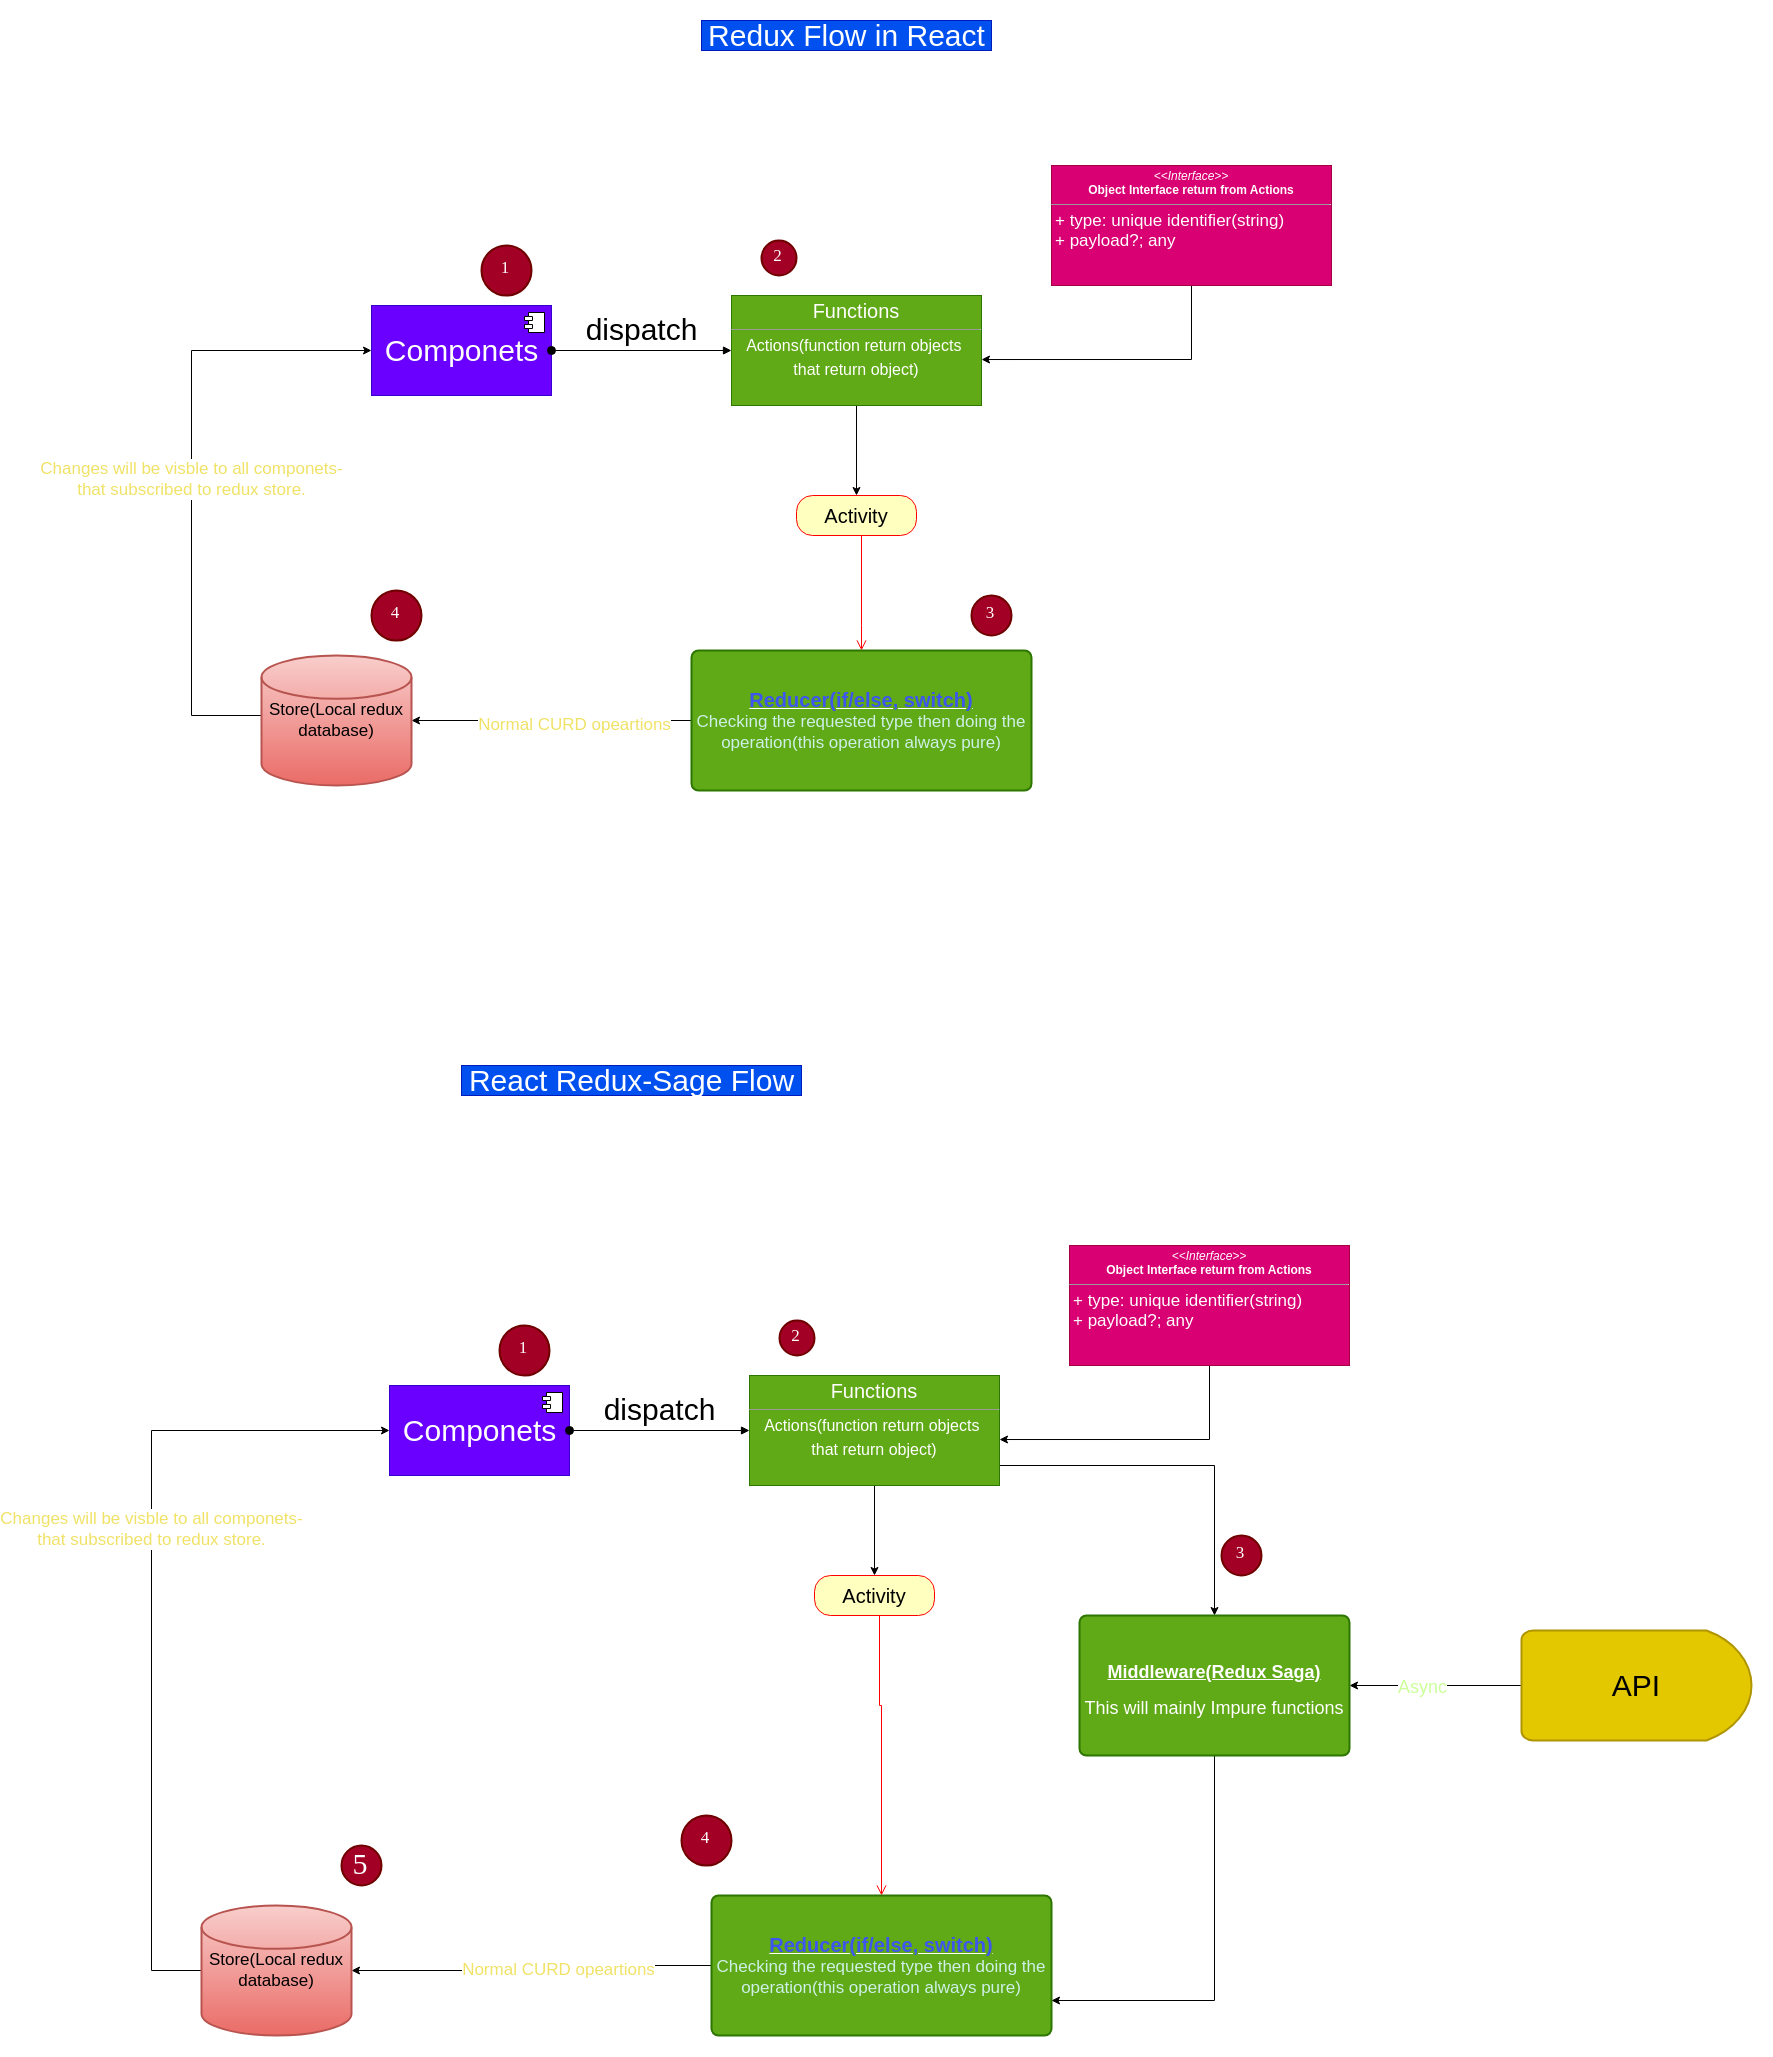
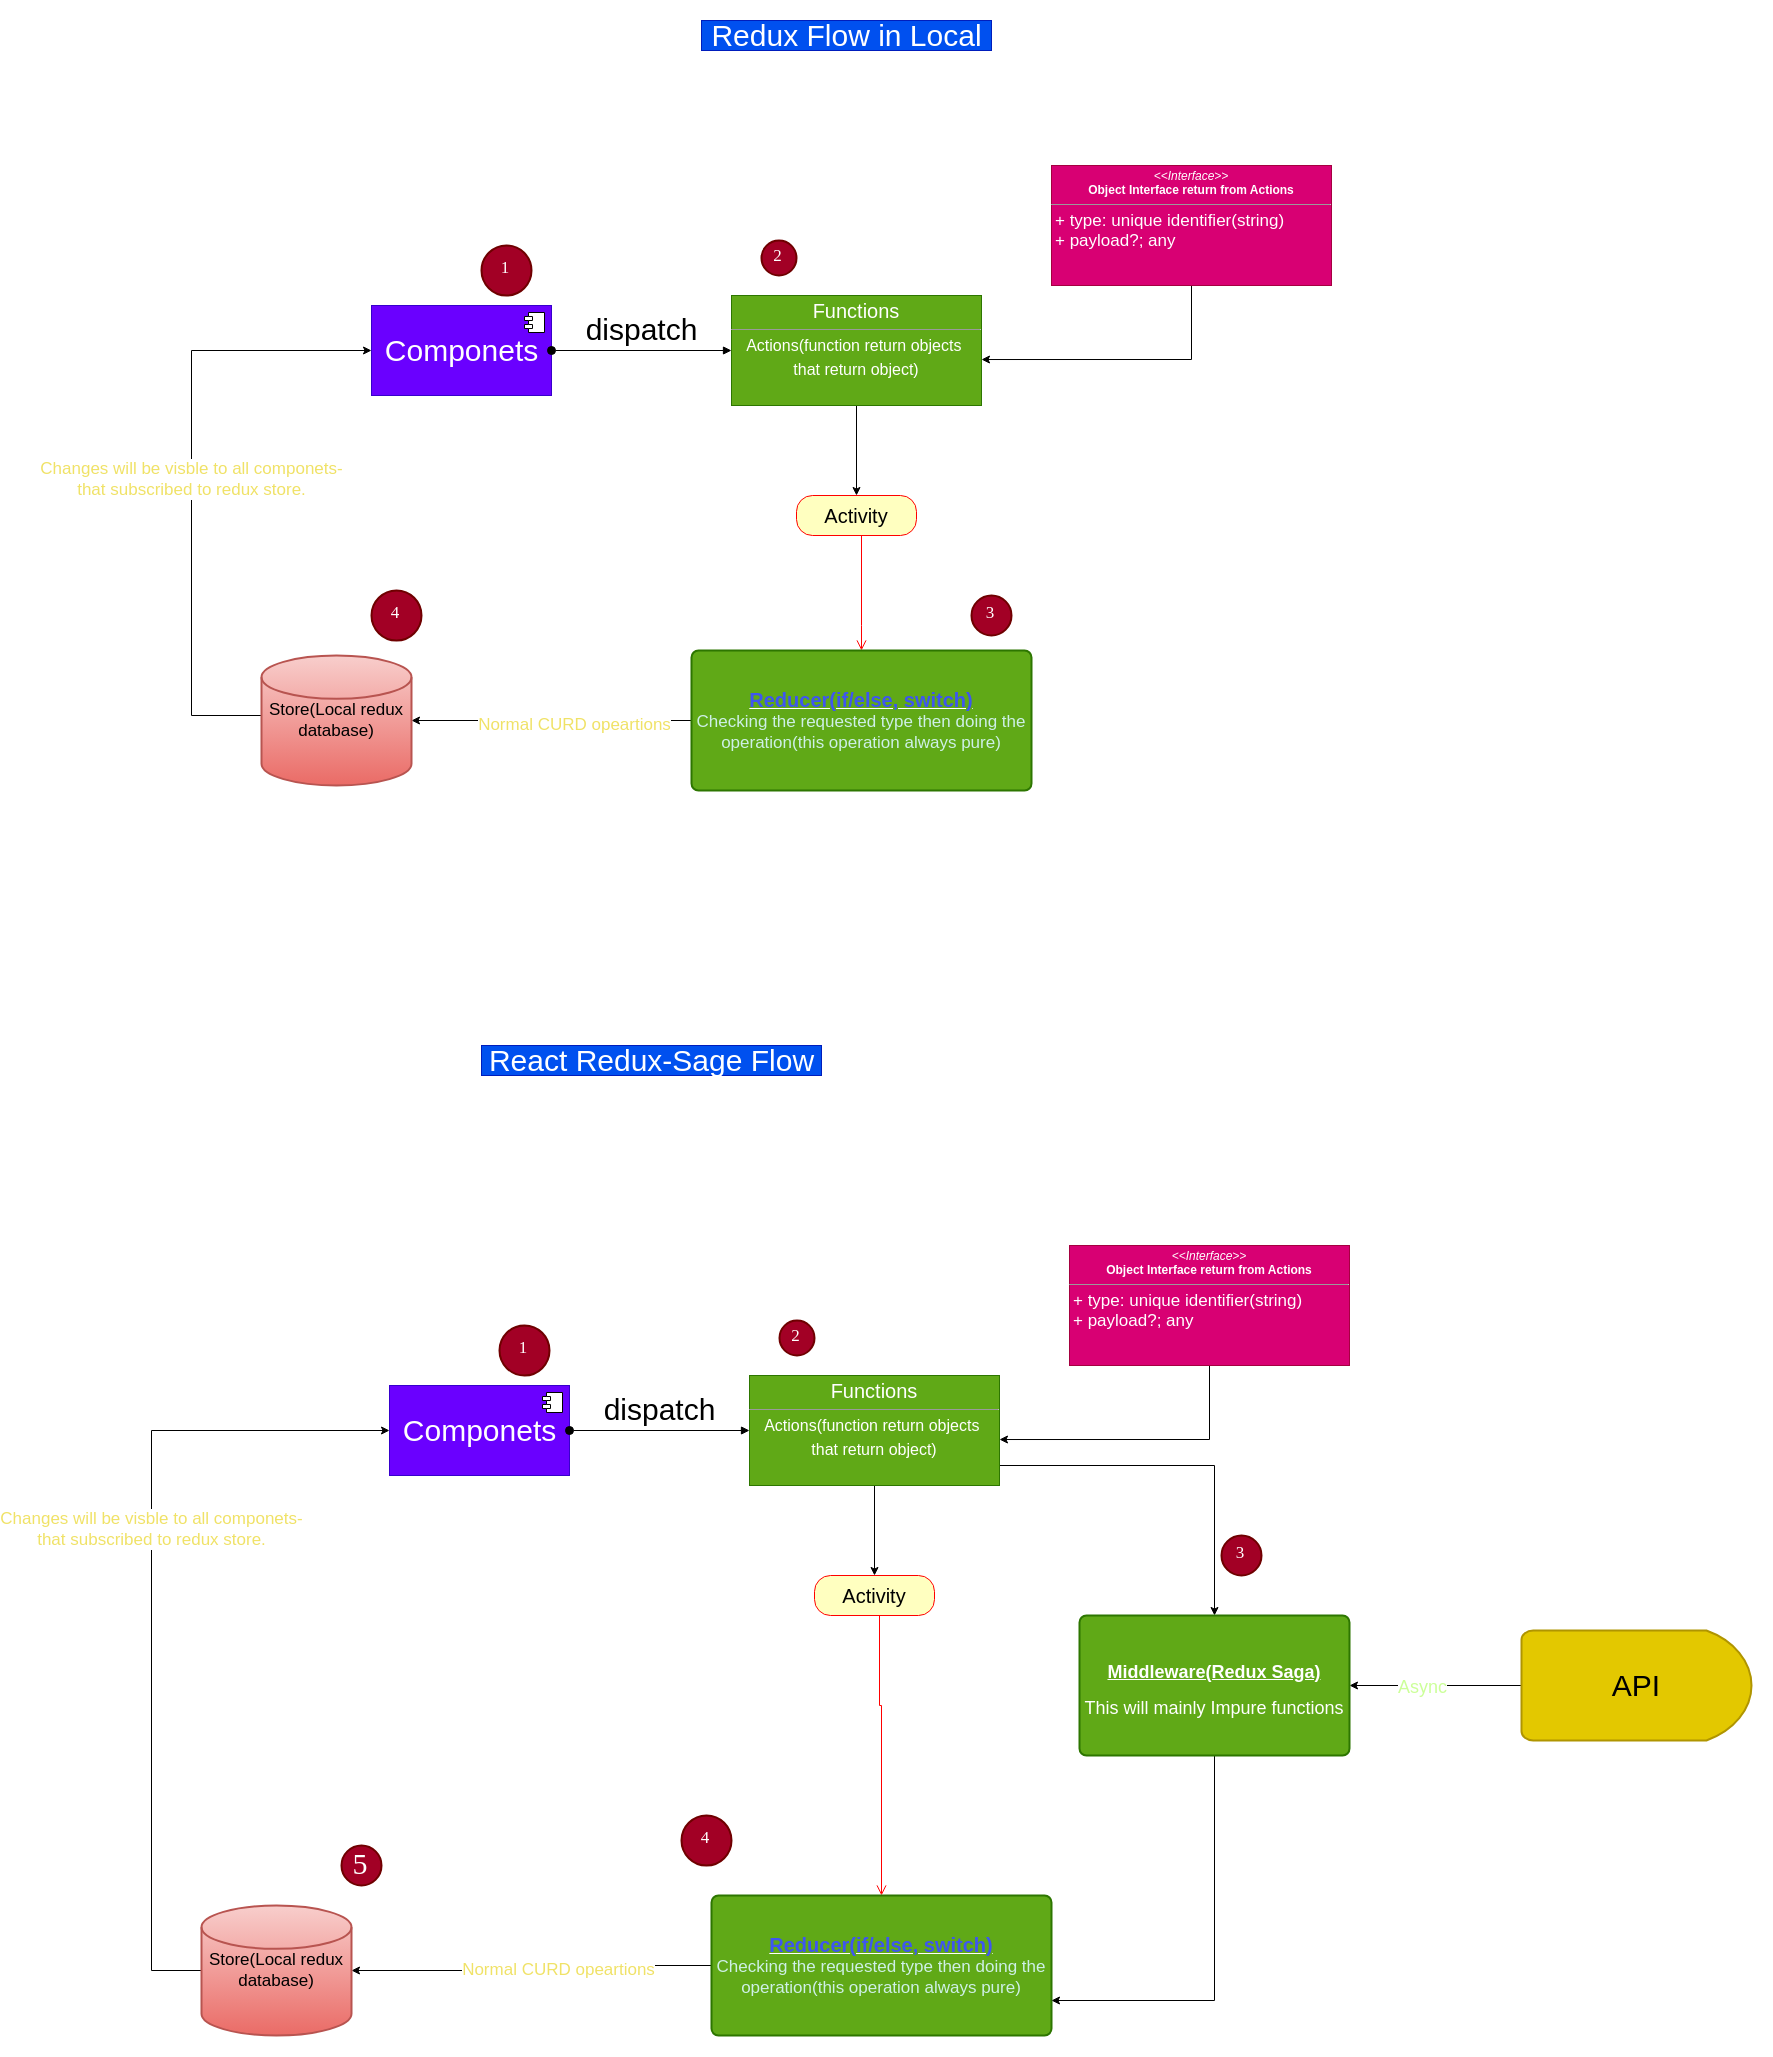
(847, 36) -> (847, 36)
(632, 1081) -> (652, 1061)
